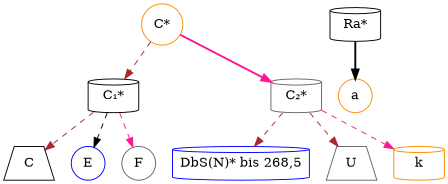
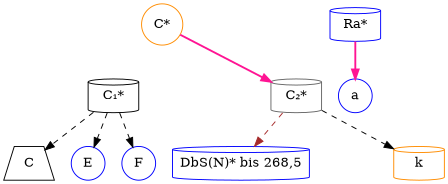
(355, 24) -> (355, 24)
(355, 55) -> (355, 55)
(140, 56) -> none
(355, 96) -> (355, 96)
(125, 126) -> (125, 126)
(354, 127) -> (354, 127)
(73, 128) -> (73, 128)
(139, 163) -> (139, 163)
(352, 163) -> none
